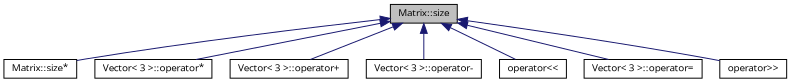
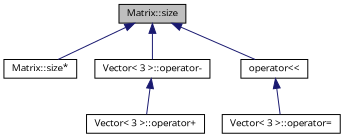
(538, 42) -> (278, 101)
(352, 43) -> (148, 101)
(153, 69) -> none
(753, 69) -> none
